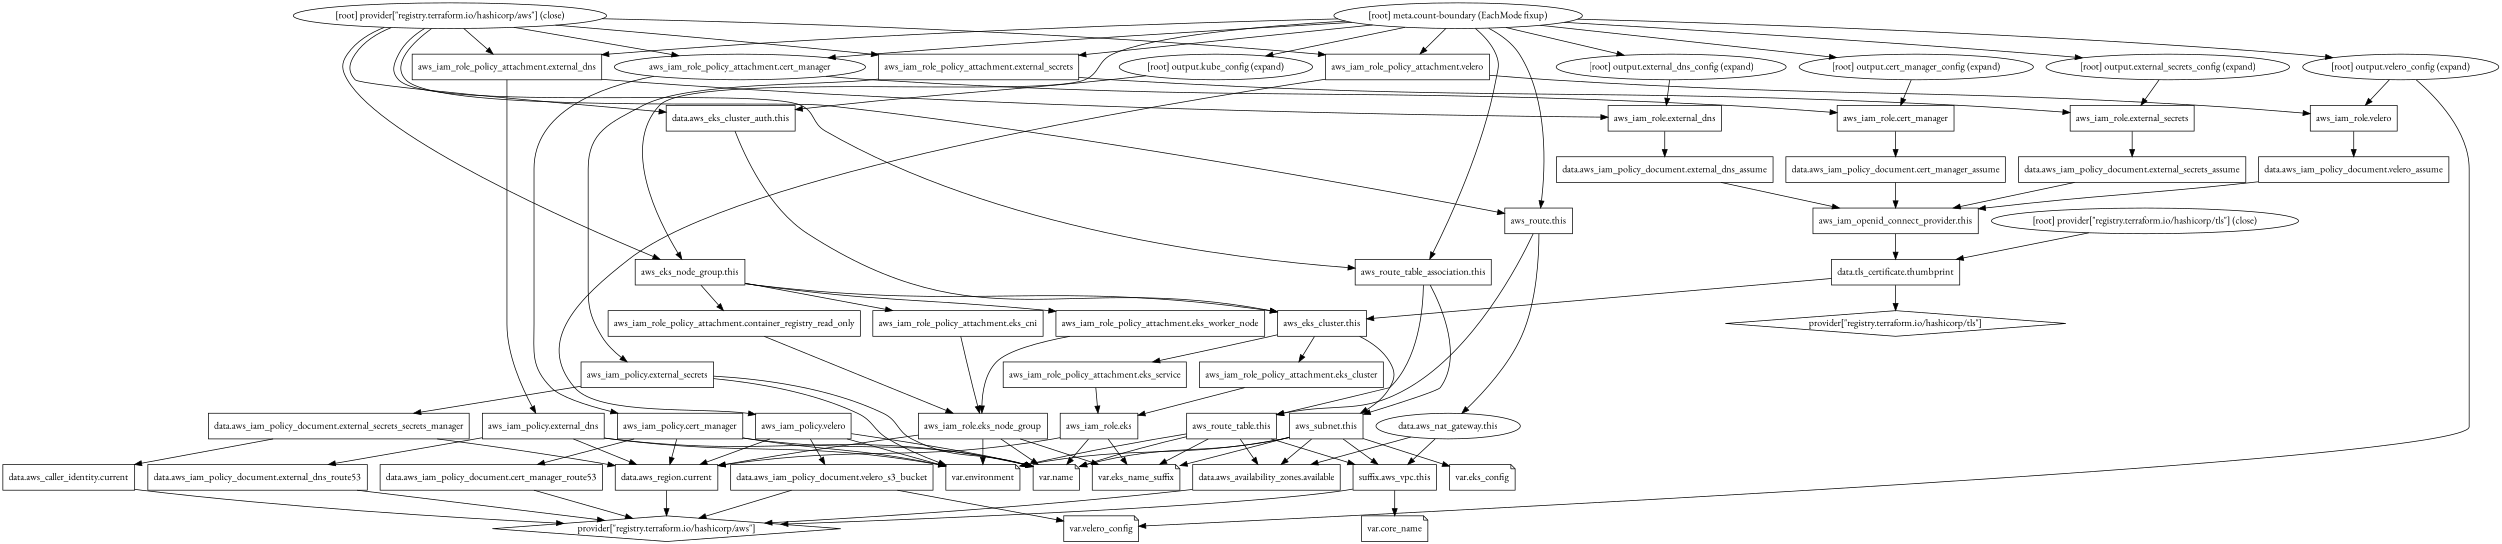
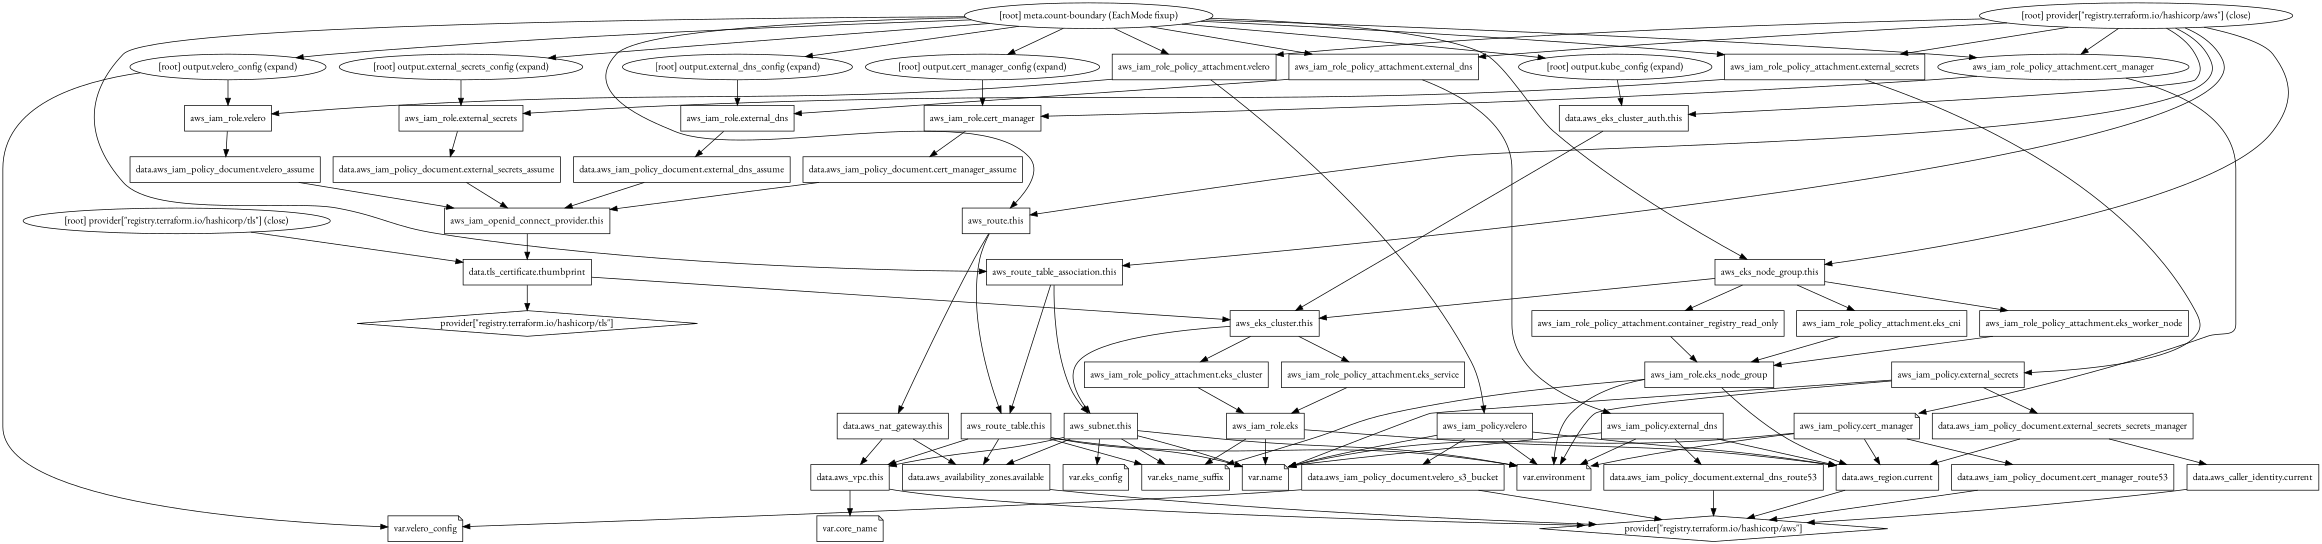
(680, 426) -> (1857, 426)
(1448, 426) -> (893, 426)
(1016, 450) -> none
(1395, 477) -> (850, 477)
